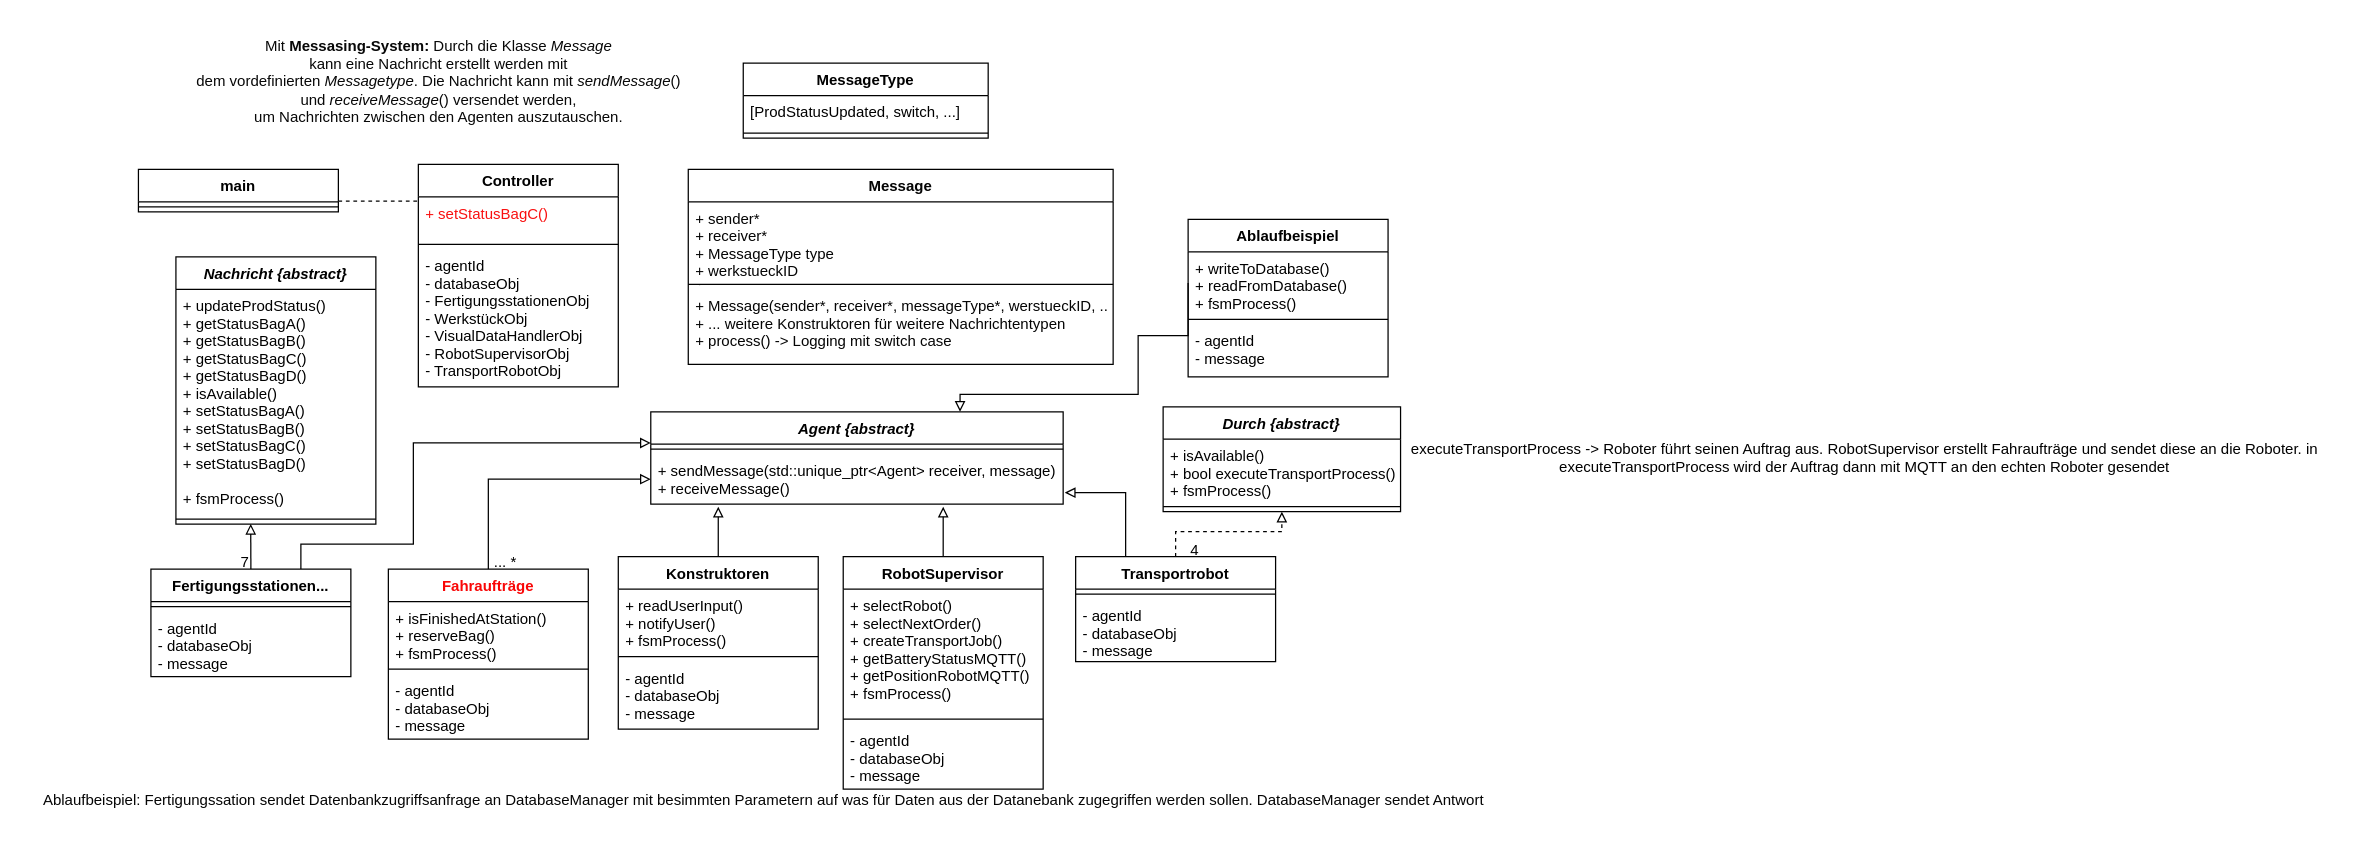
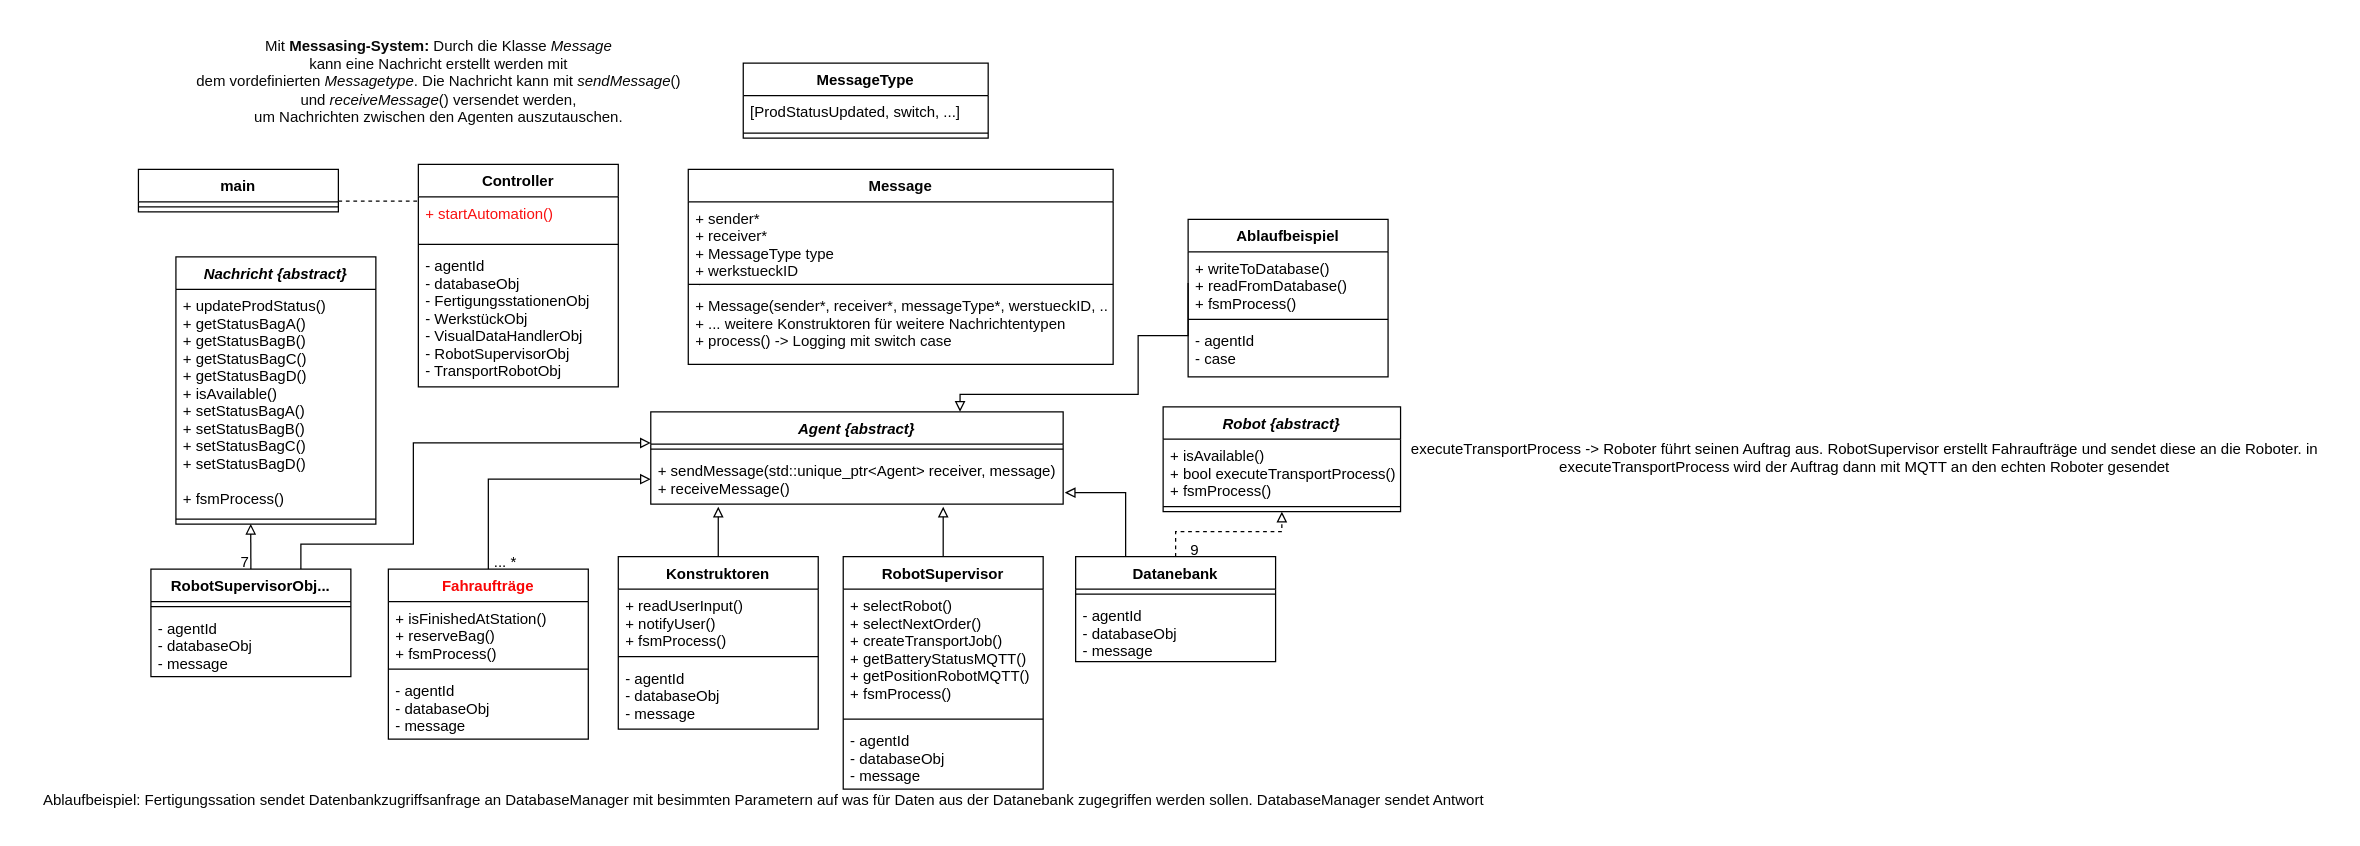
(494, 214) -> (501, 214)
(1231, 341) -> (1231, 341)
(1281, 424) -> (1281, 424)
(1195, 551) -> (1195, 551)
(1175, 574) -> (1175, 574)
(250, 586) -> (250, 586)
